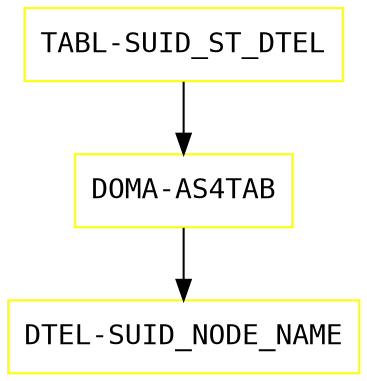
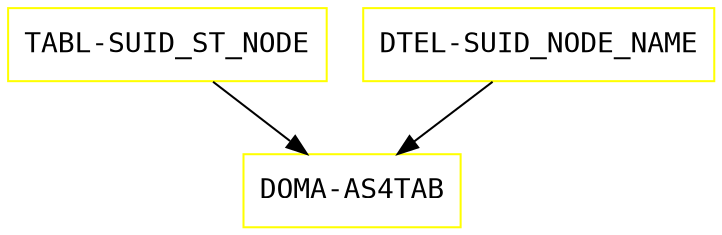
(184, 45) -> (167, 45)
(184, 254) -> (453, 112)
